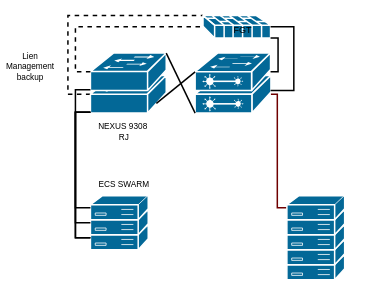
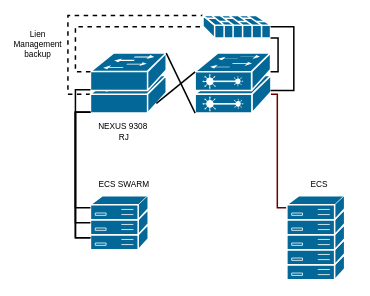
(243, 30) -> none
(30, 72) -> (38, 49)
none -> (319, 184)
